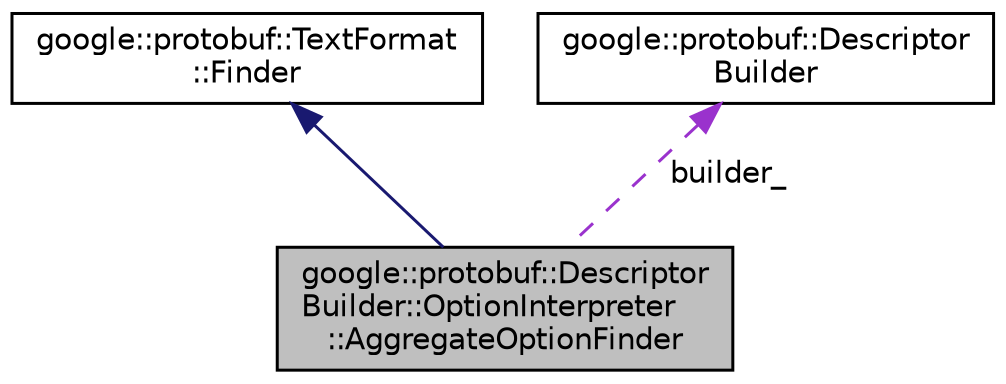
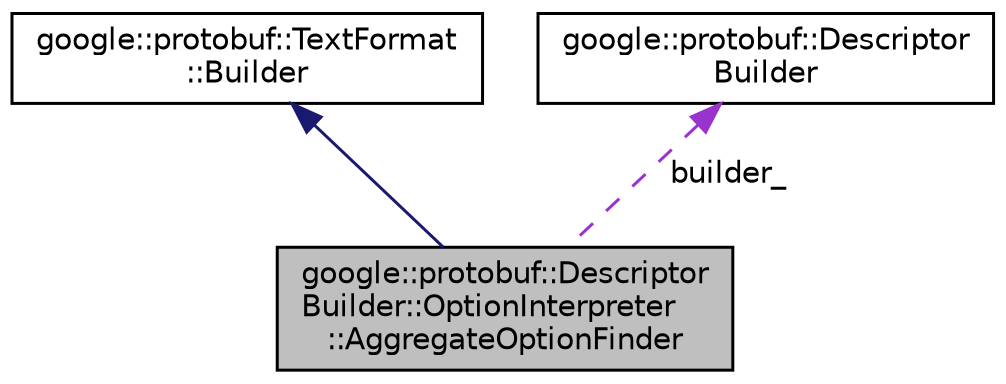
(247, 58) -> (247, 58)
